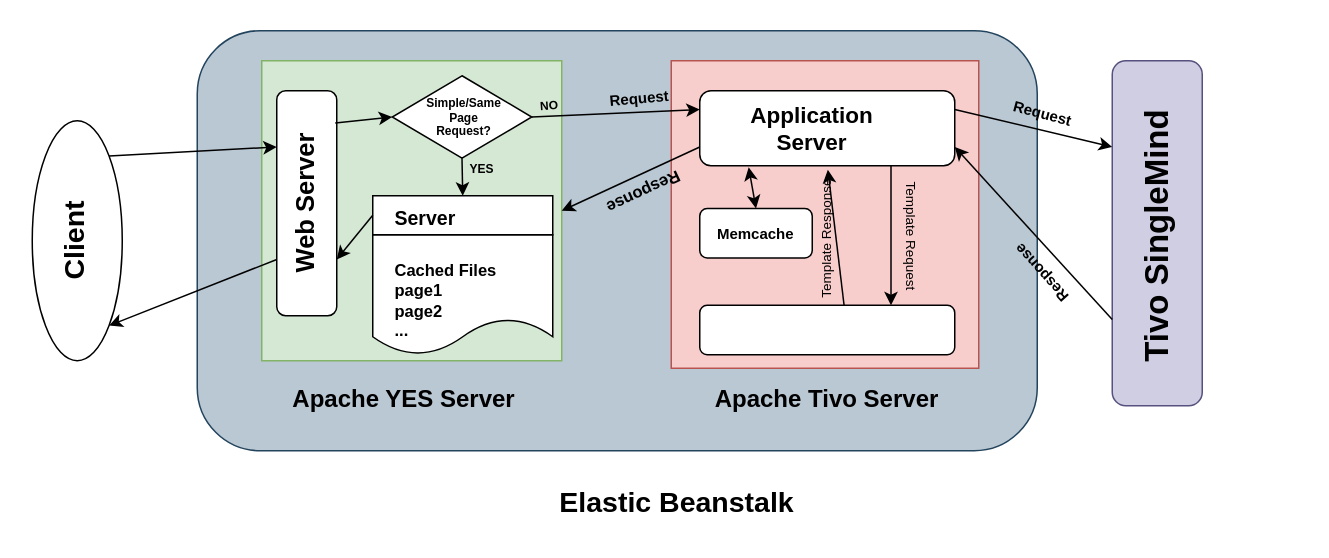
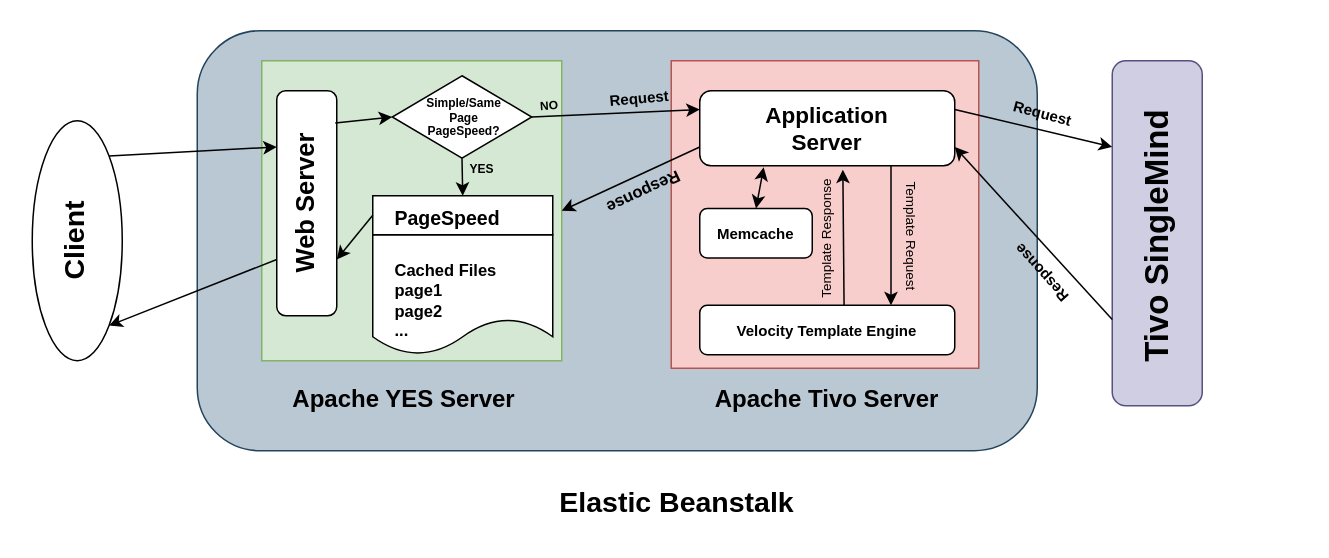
(464, 118) -> (464, 118)
(812, 128) -> (827, 128)
(428, 218) -> (444, 218)
none -> (827, 330)
